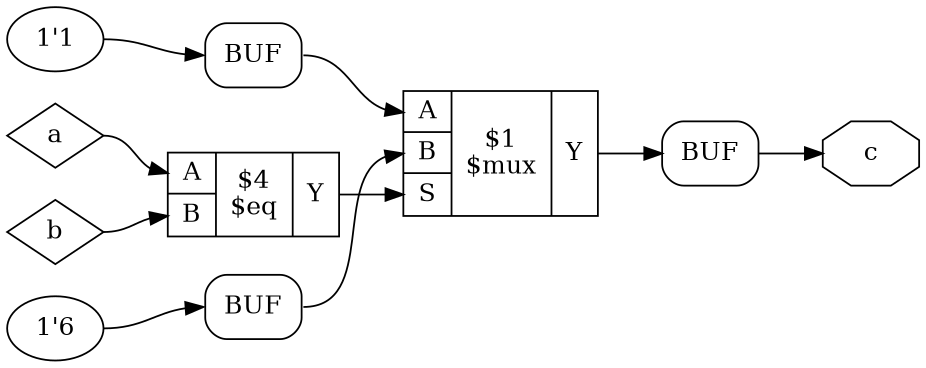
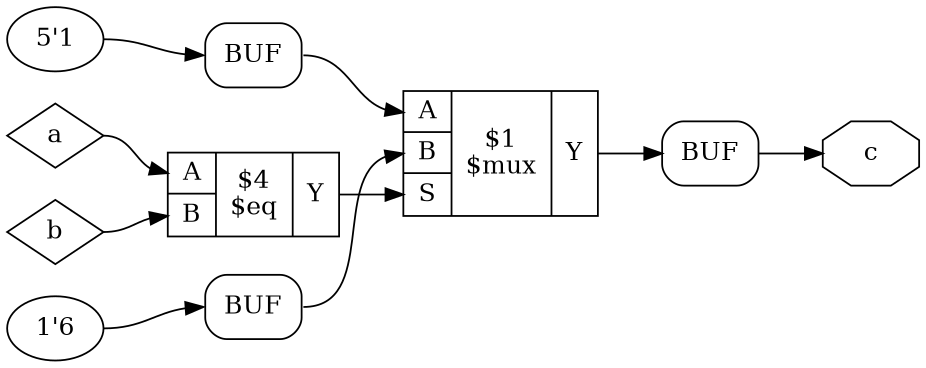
(55, 39) -> (55, 39)
